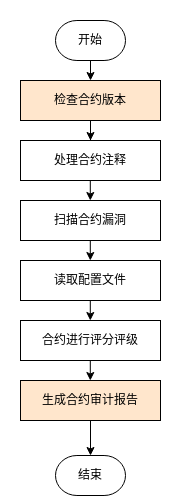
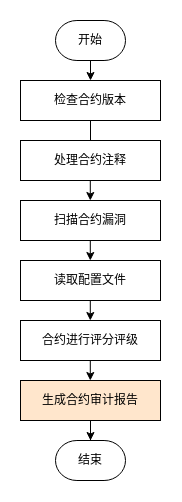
(91, 101) -> (91, 101)
(91, 132) -> (91, 135)
(91, 476) -> (91, 461)
